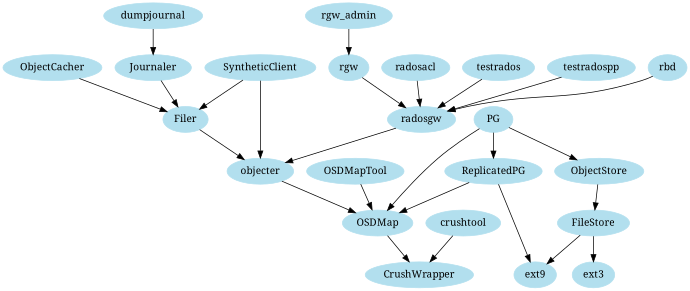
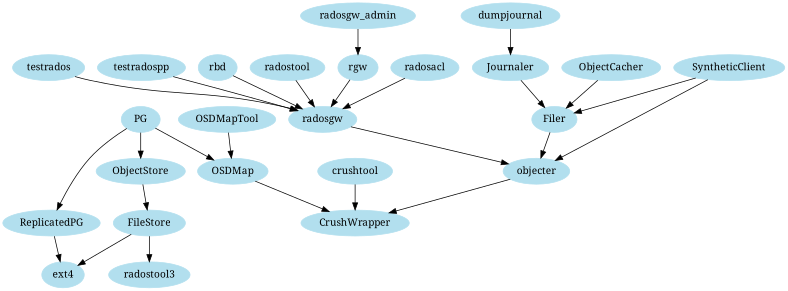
(349, 16) -> (358, 16)
none -> (287, 68)
(315, 196) -> (453, 195)
(438, 196) -> none
(535, 275) -> (63, 275)
(593, 275) -> (149, 275)
